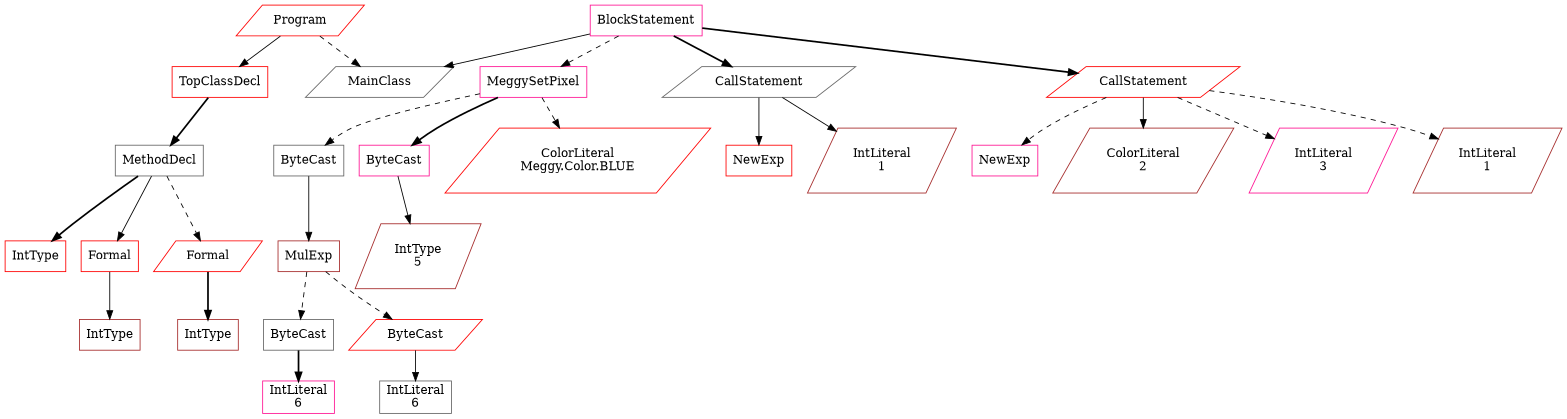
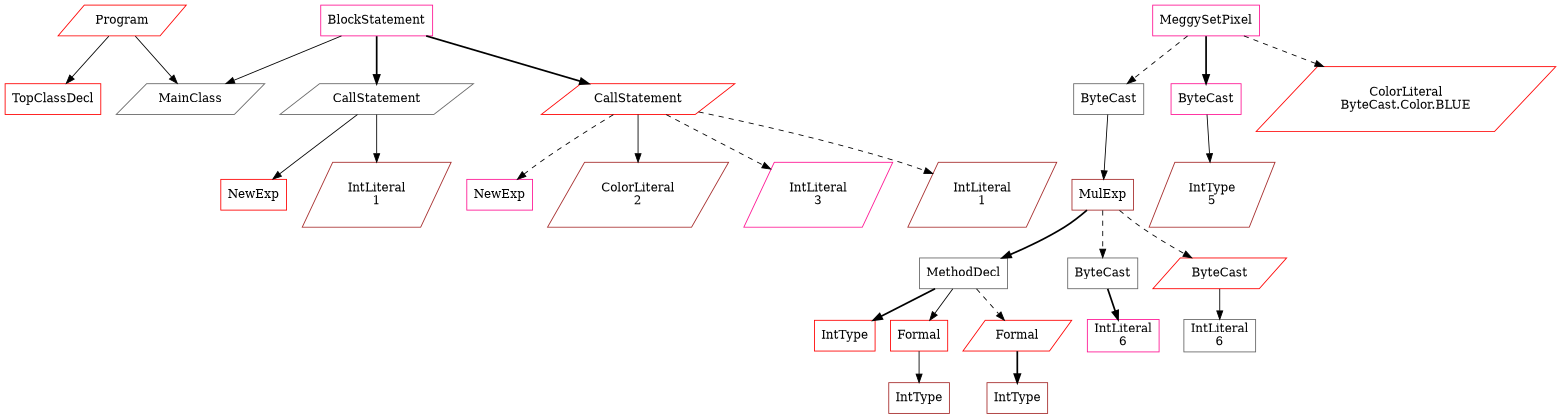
(337, 49) -> (153, 57)
(594, 49) -> none
(192, 118) -> (1050, 235)
(578, 161) -> (1406, 99)
